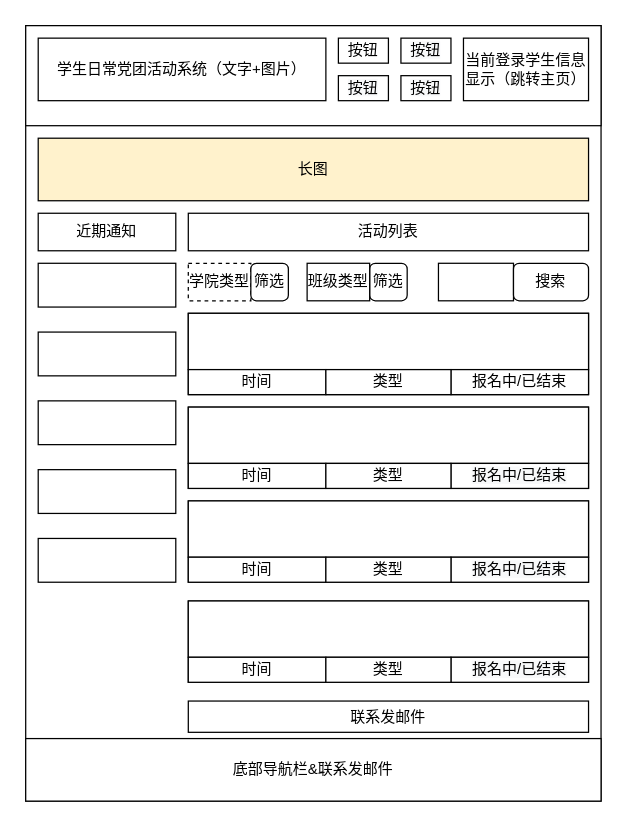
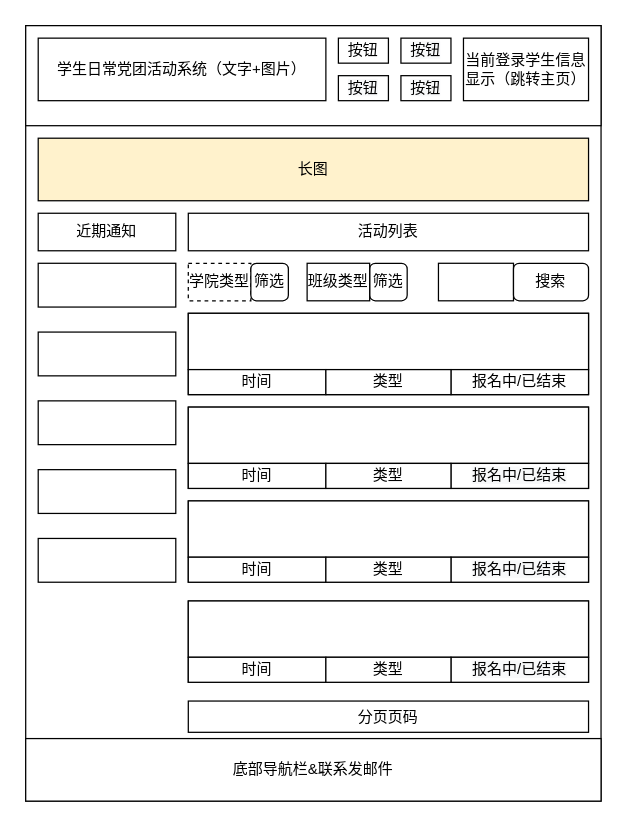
(388, 717) -> (388, 717)
